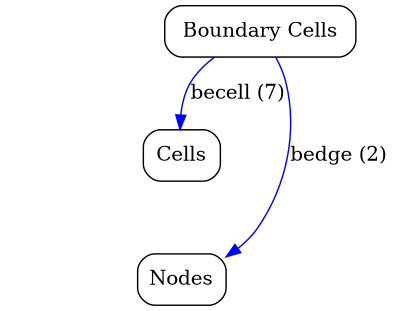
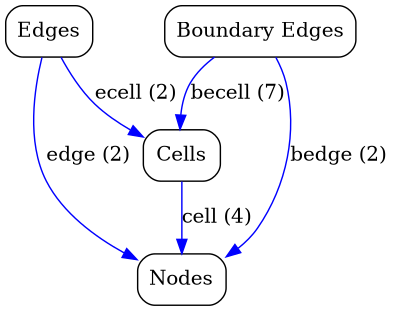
none -> (49, 31)
(260, 31) -> (260, 31)
none -> (182, 210)
